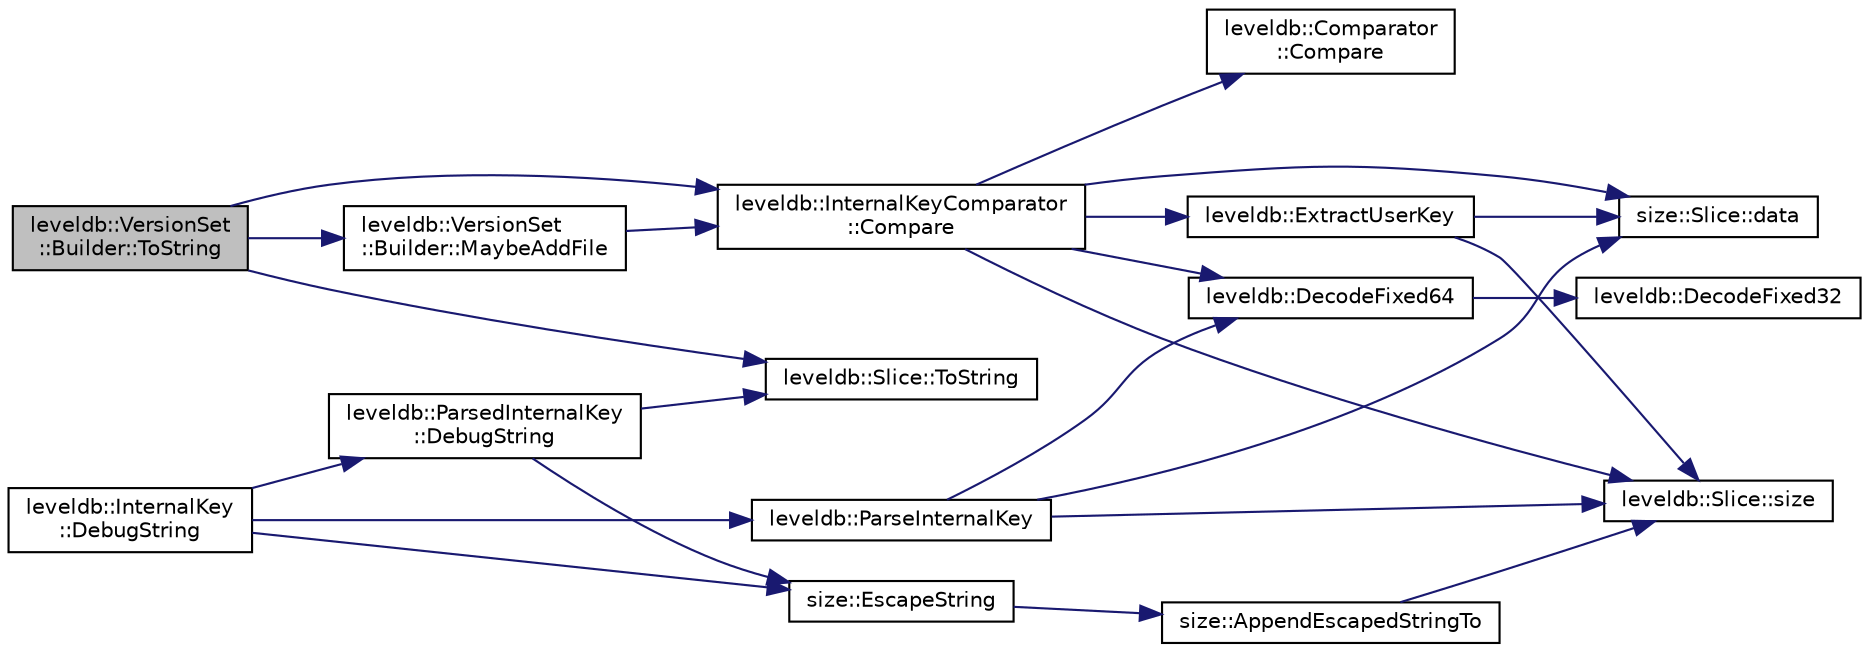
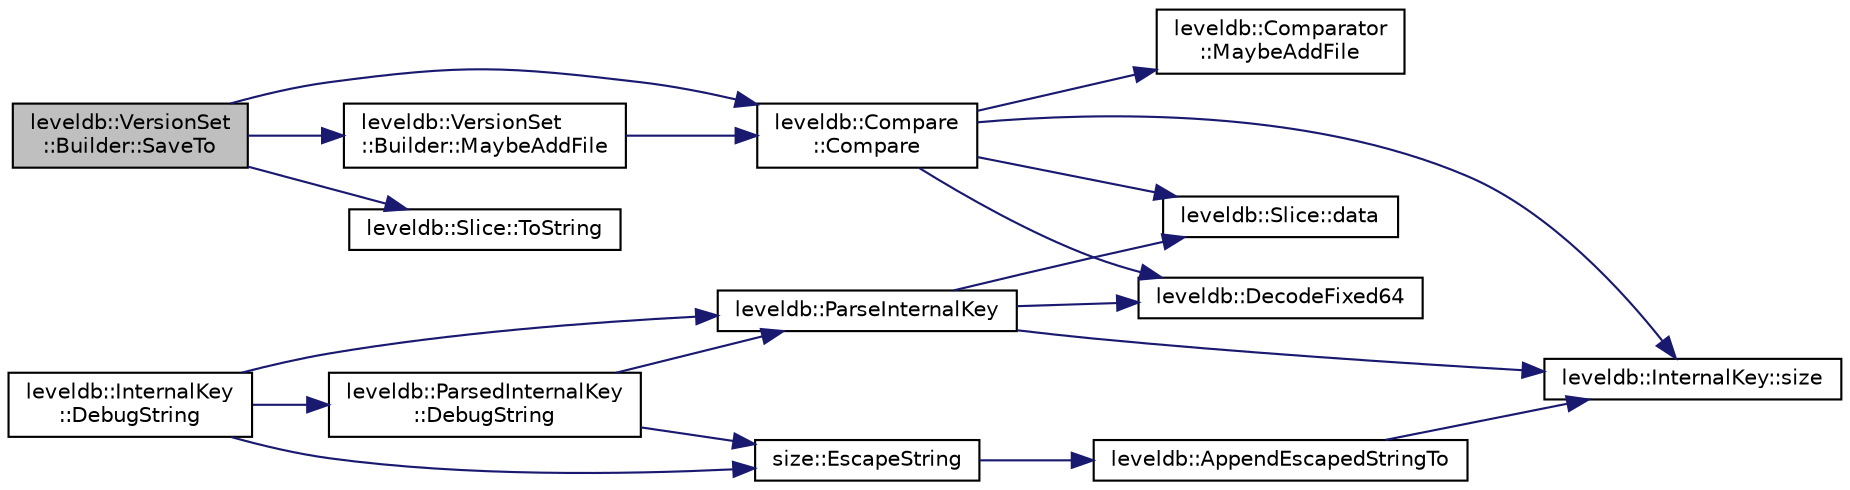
(1331, 42) -> (1281, 42)
(901, 217) -> (867, 136)
(1331, 217) -> none
(1719, 217) -> (1281, 217)
(130, 238) -> (130, 136)
(1719, 298) -> none
(693, 403) -> (689, 354)
(1719, 501) -> (1693, 379)
(1331, 623) -> (1281, 460)
